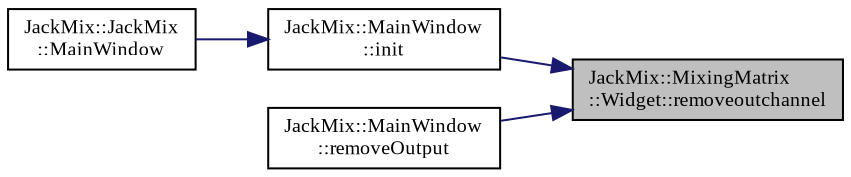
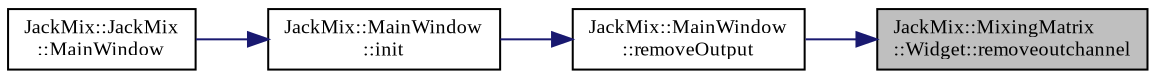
(527, 61) -> (526, 39)
